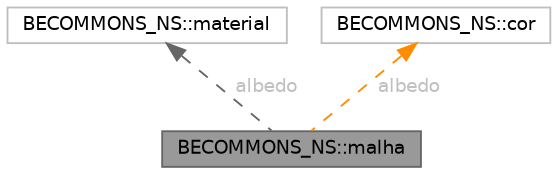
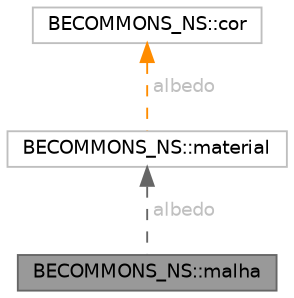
(357, 93) -> (147, 97)
